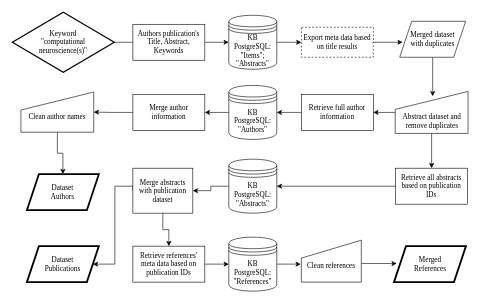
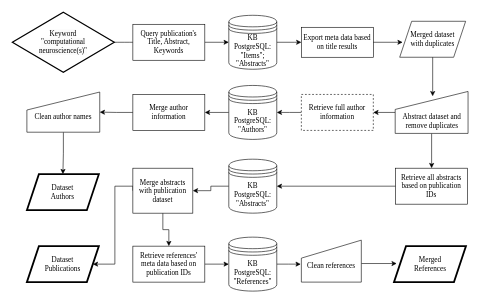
(169, 42) -> (169, 42)
(338, 42) -> (338, 42)
(57, 112) -> (63, 112)
(338, 113) -> (338, 113)
